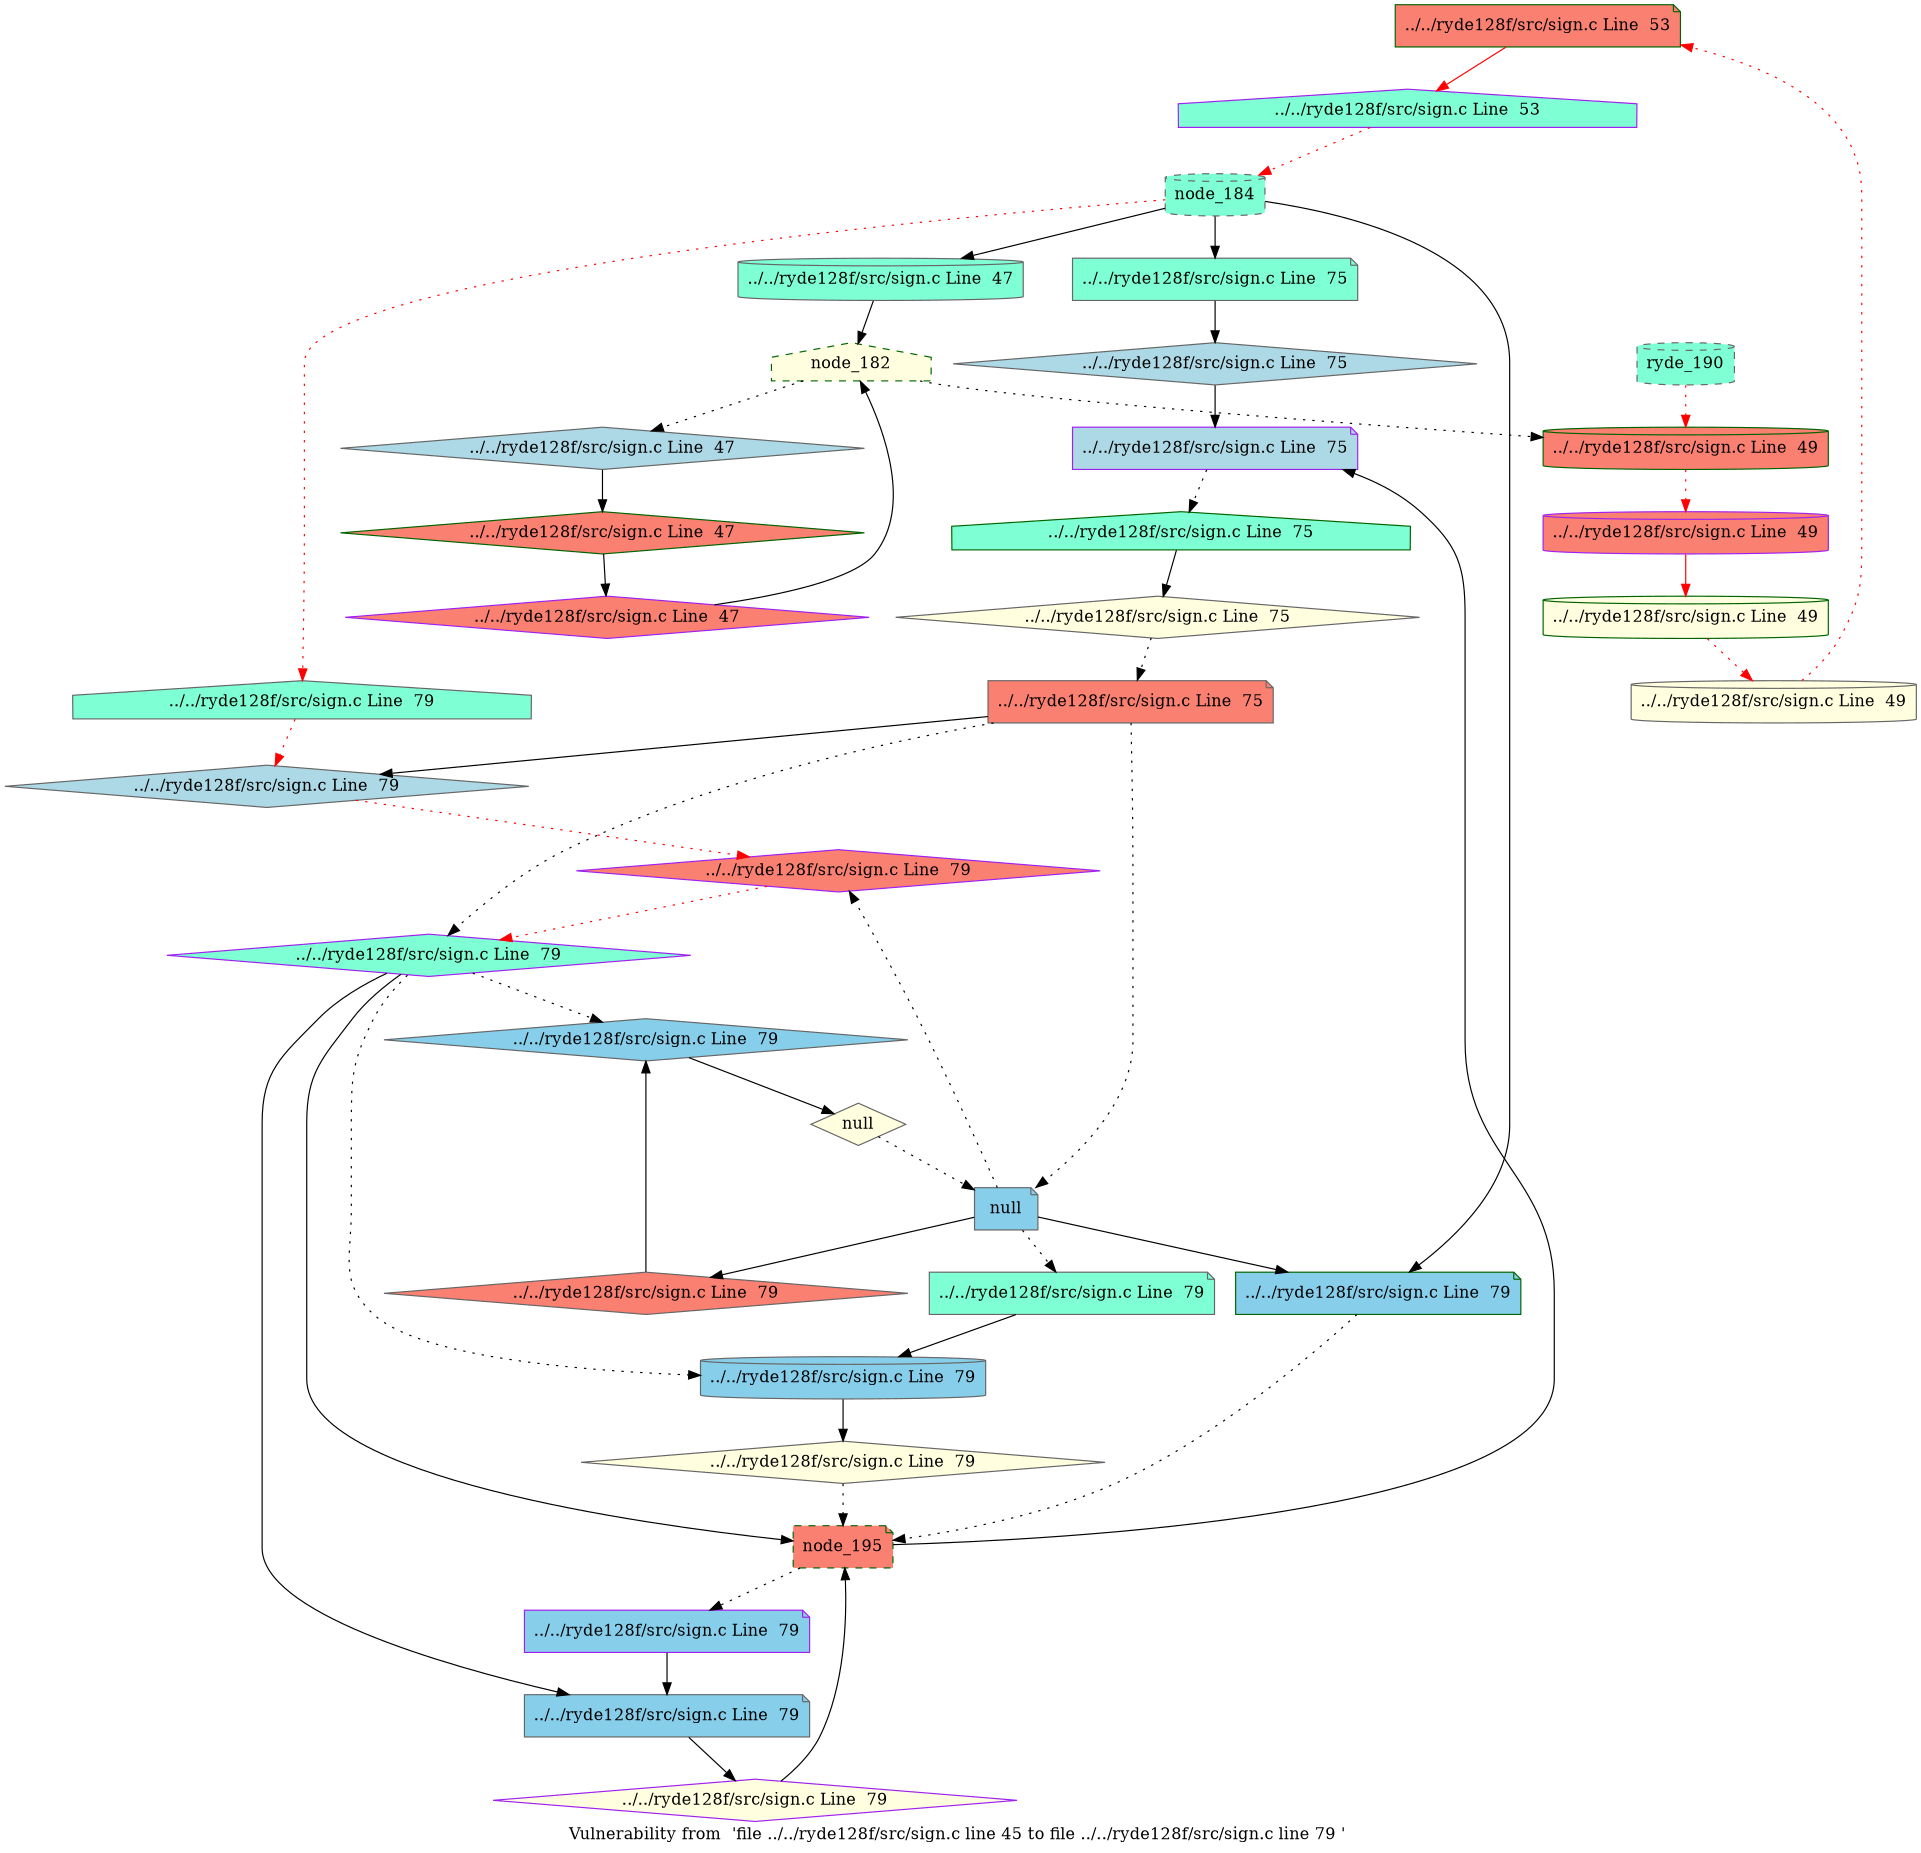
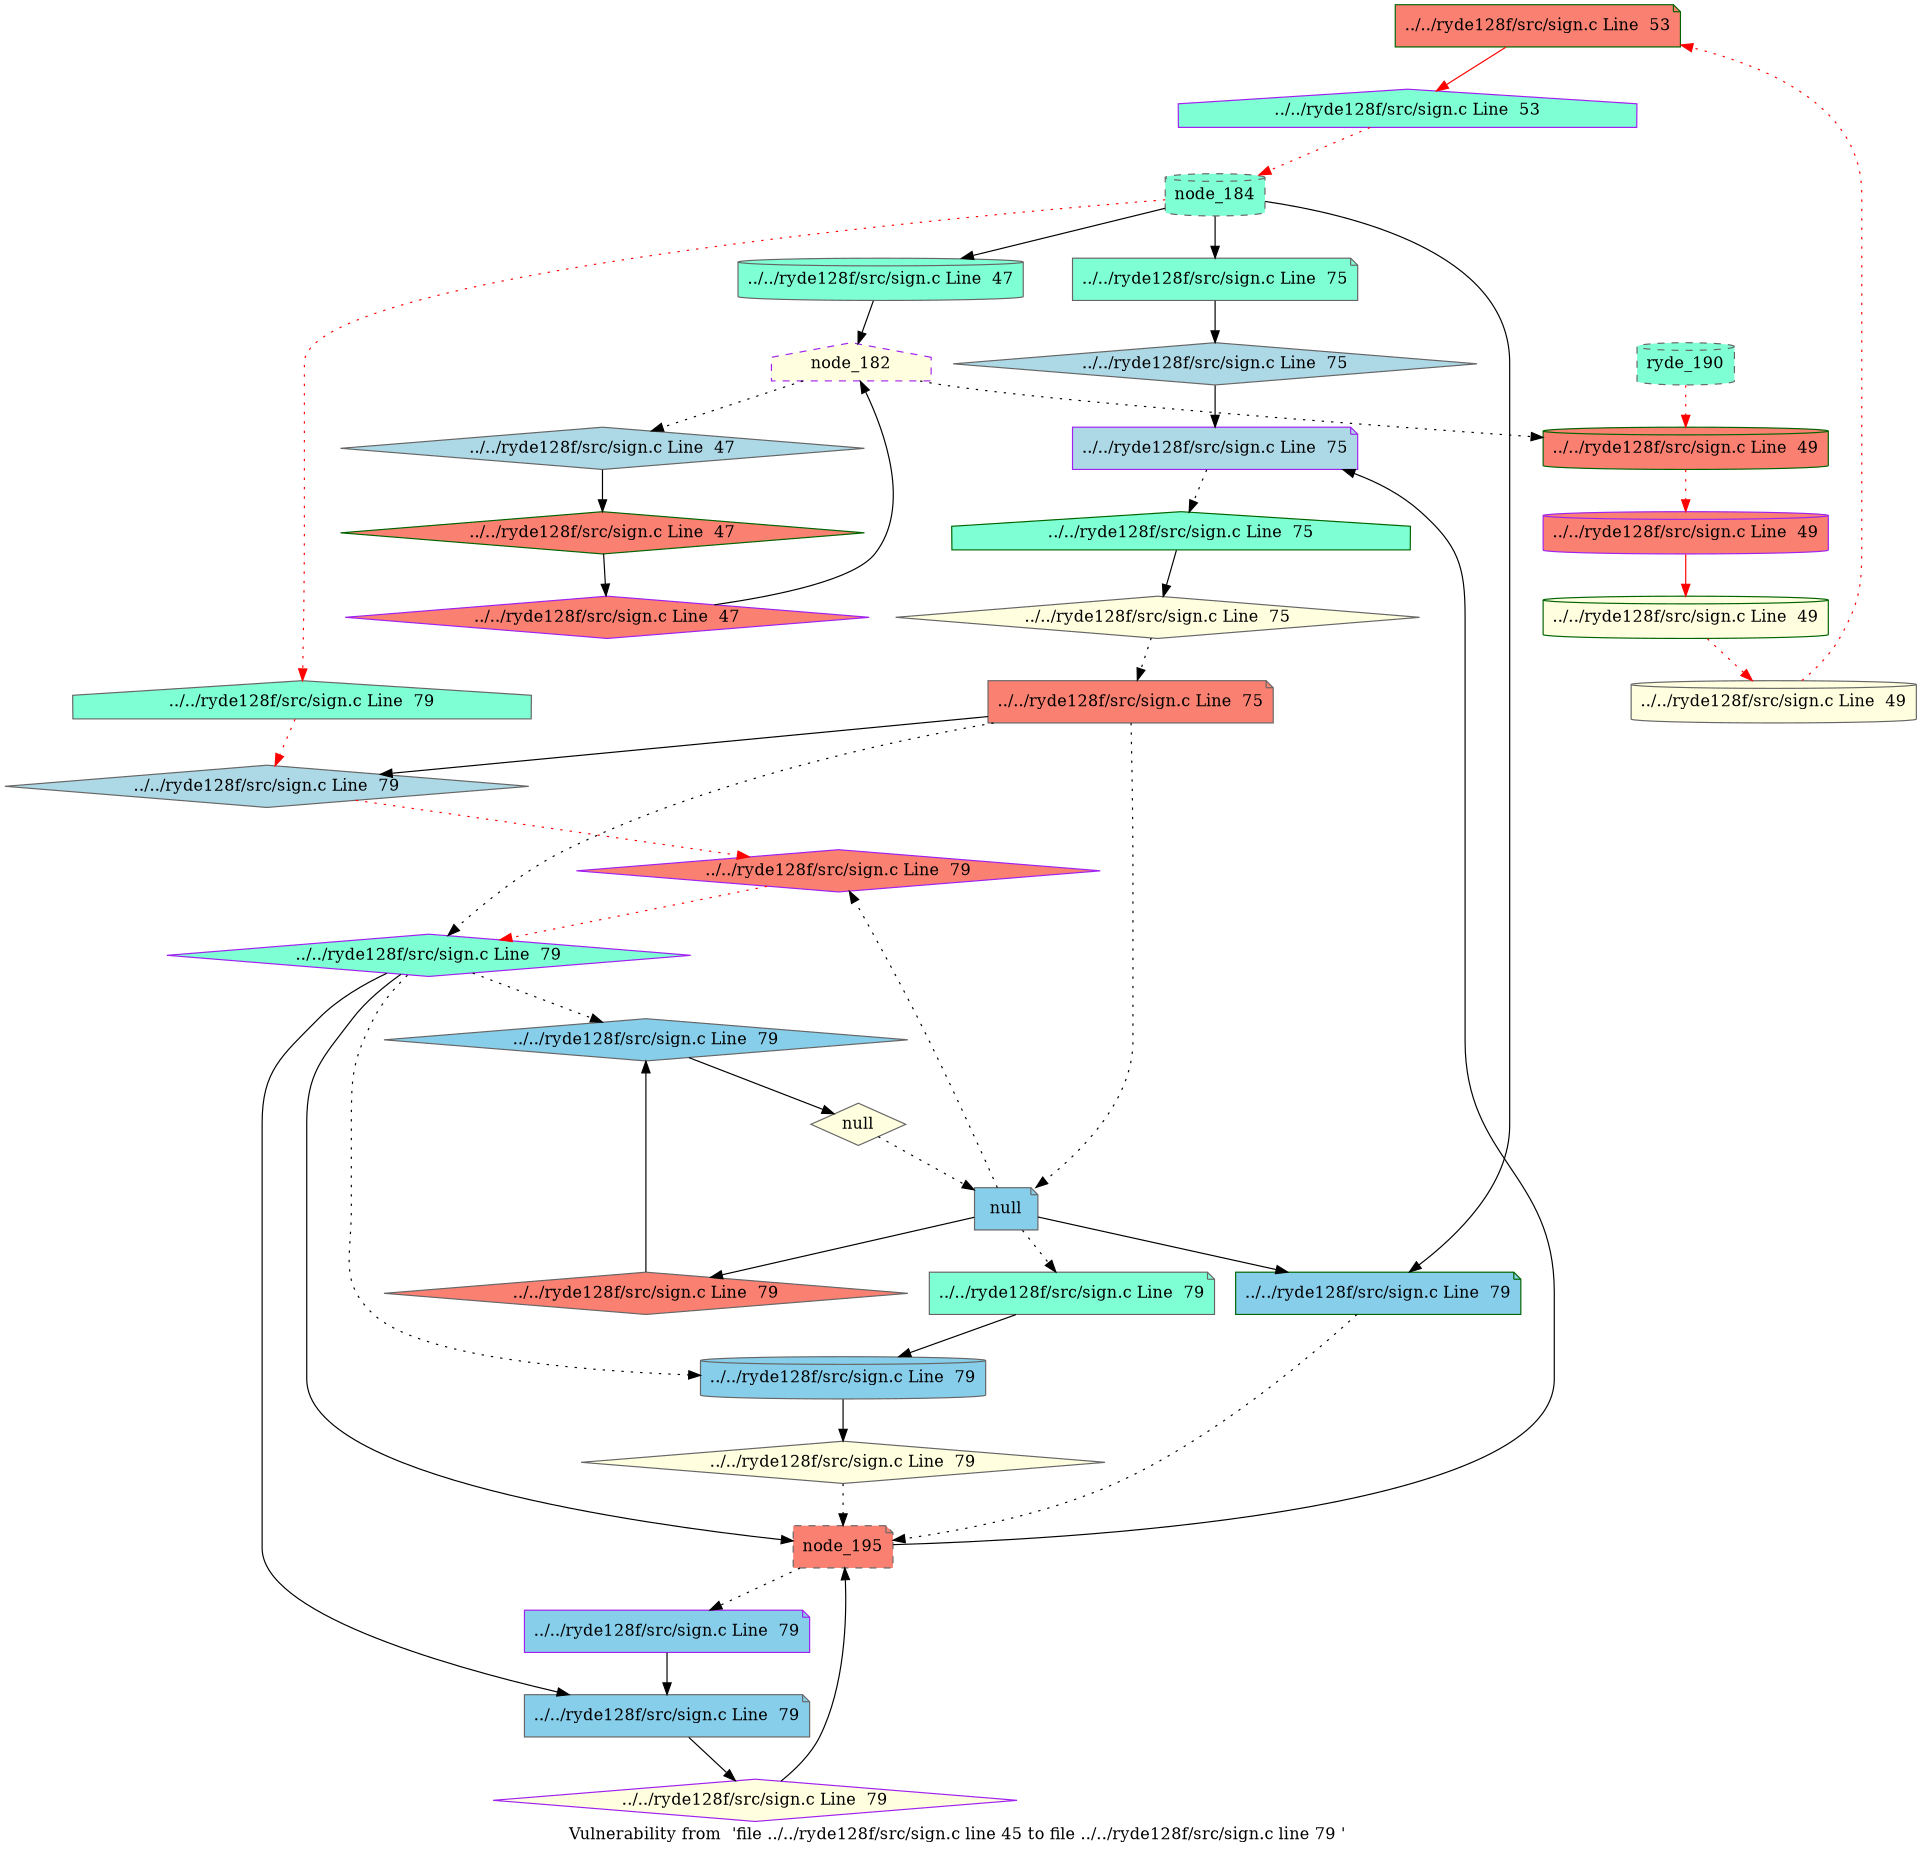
(851, 364) -> (851, 364)
(843, 1547) -> (843, 1547)
